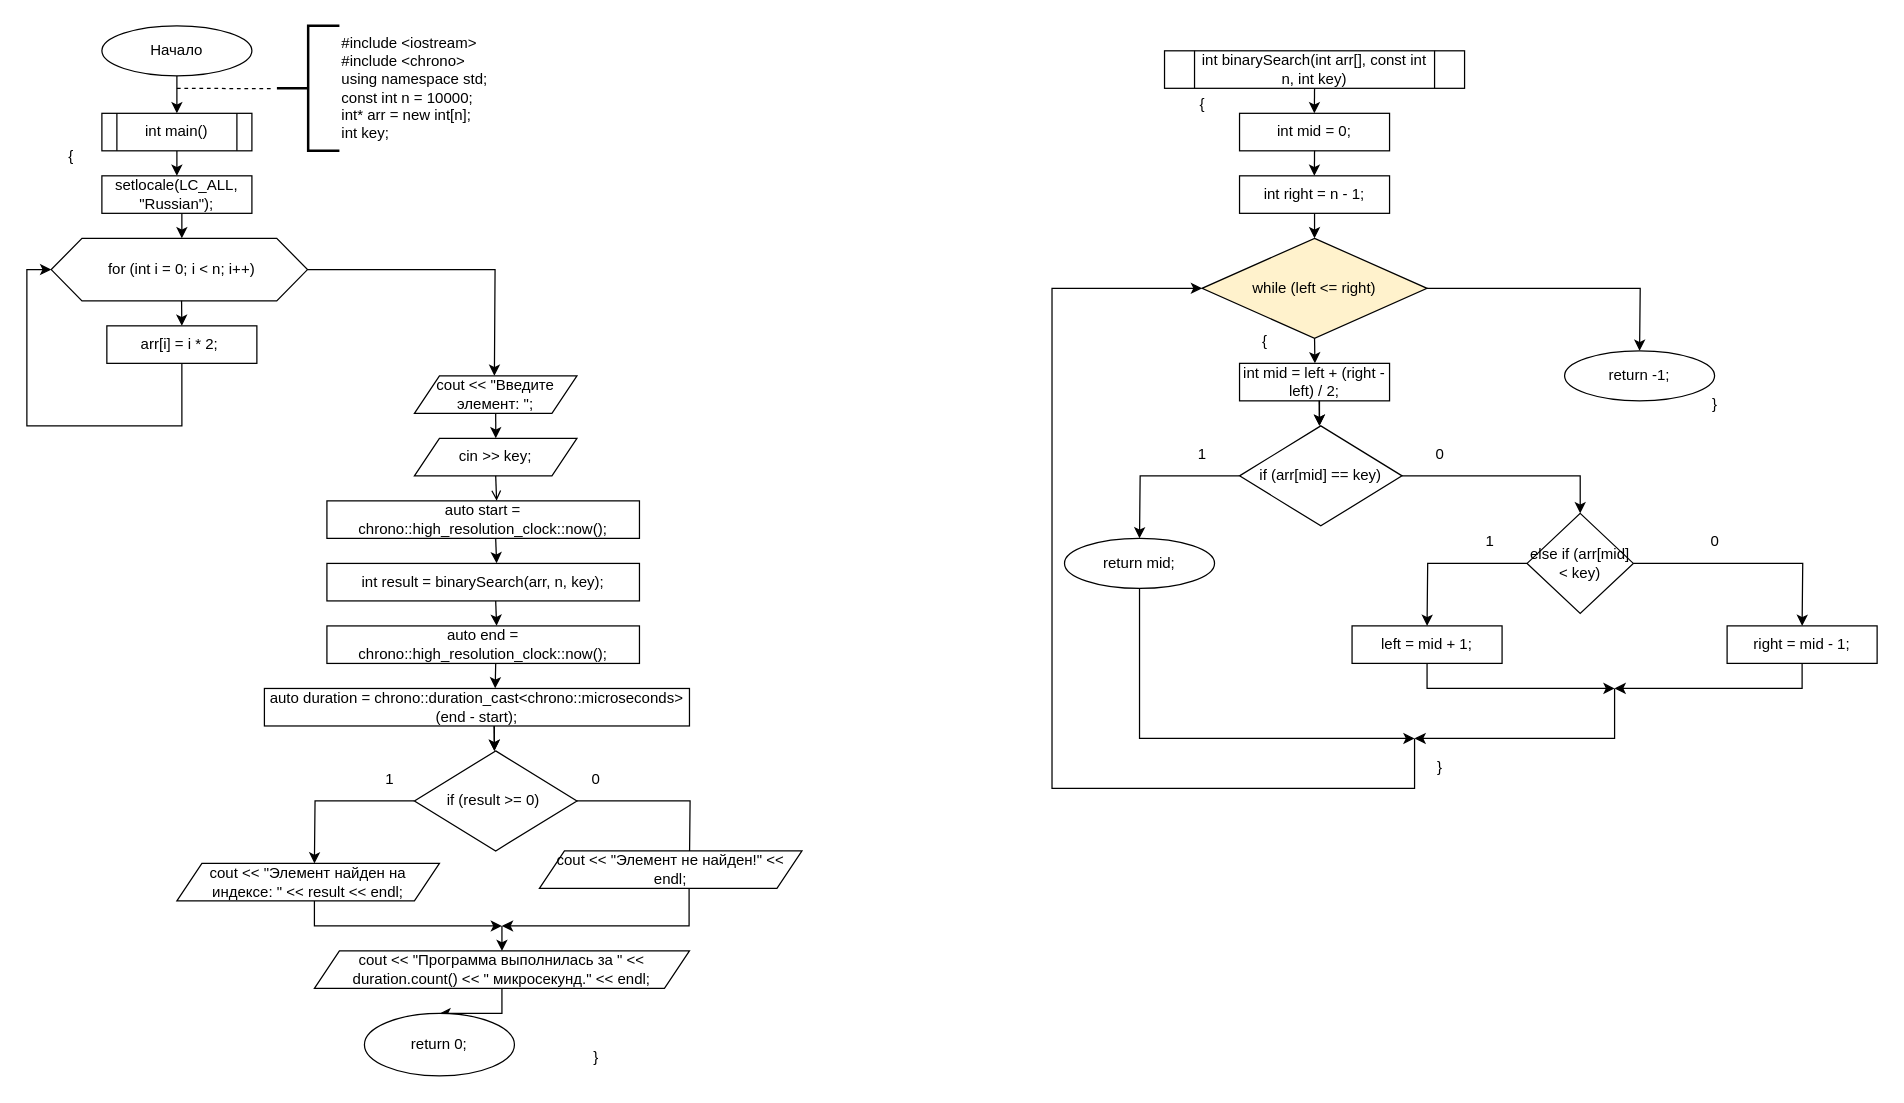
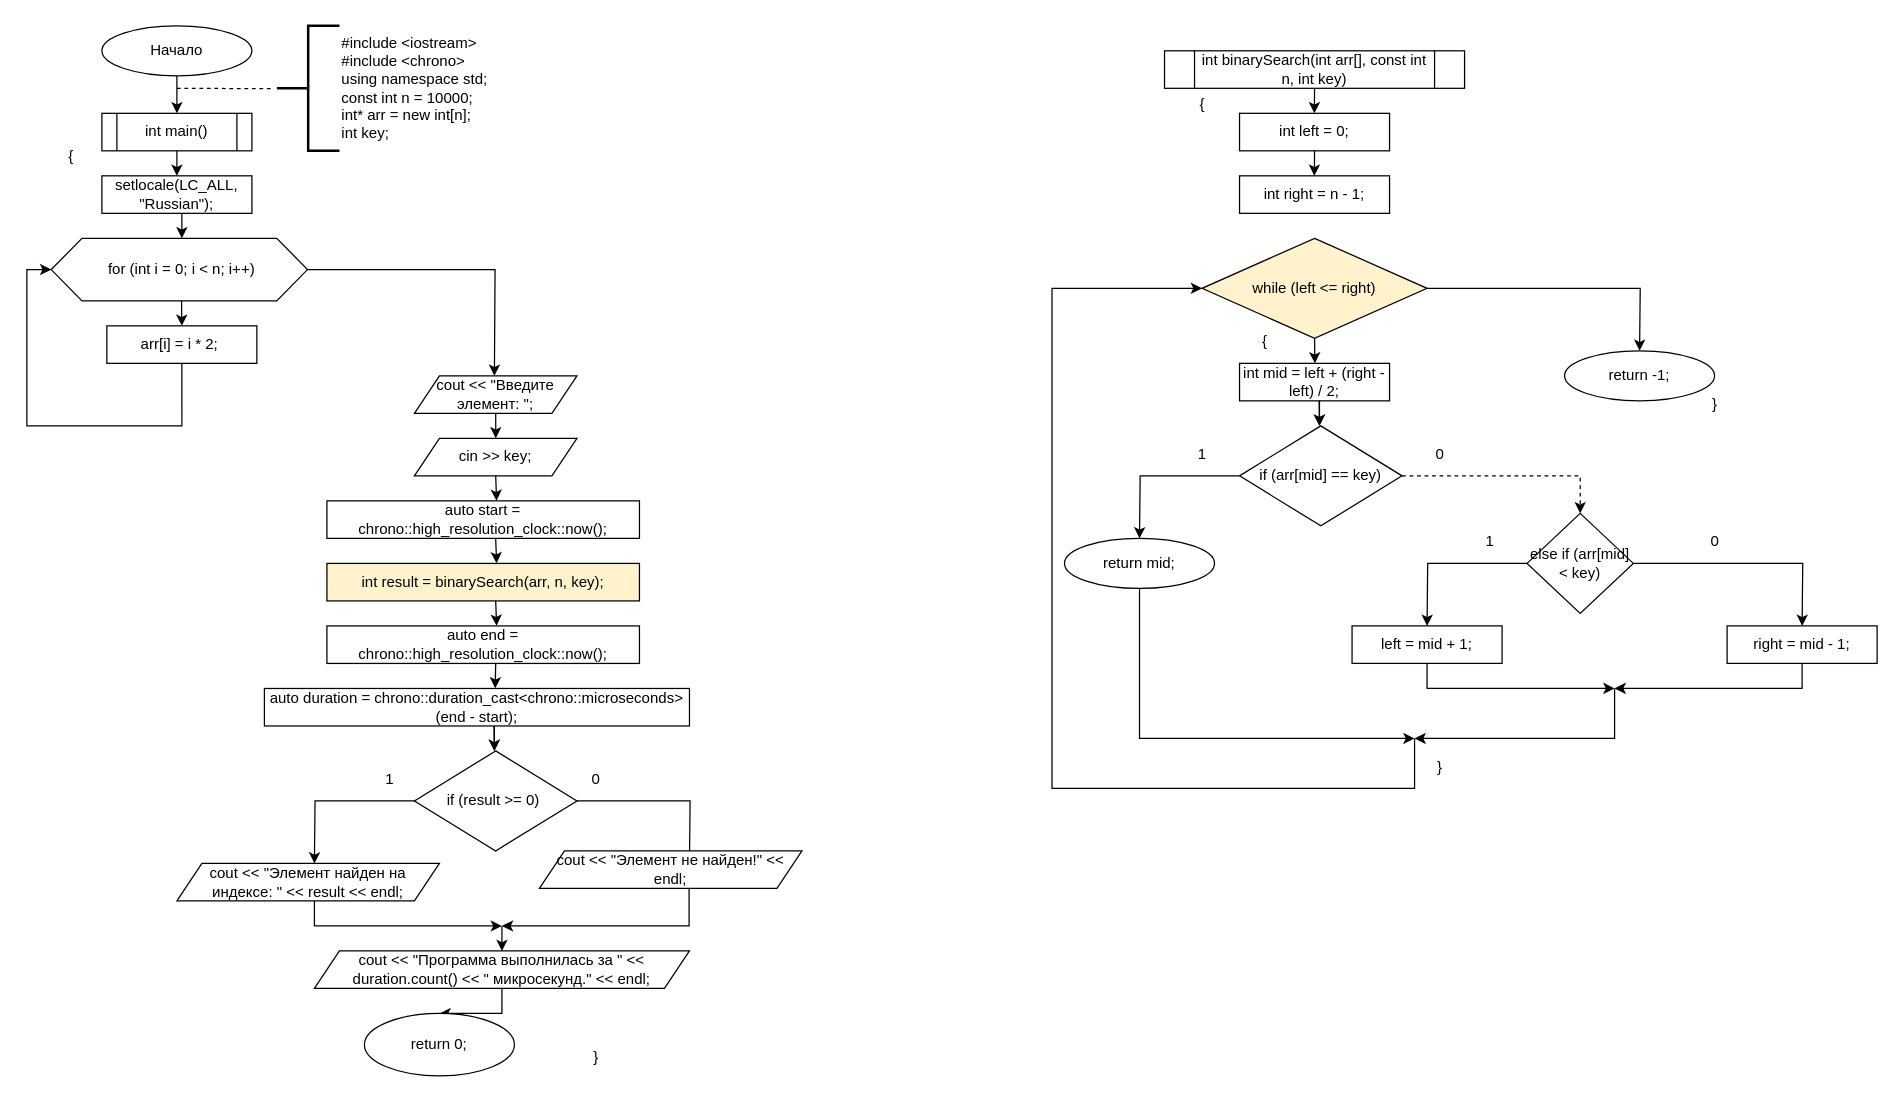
(1314, 132) -> (1314, 132)
(1314, 221) -> none
(1504, 476) -> (1504, 476)
(496, 493) -> (496, 490)
(483, 582) -> (483, 582)
